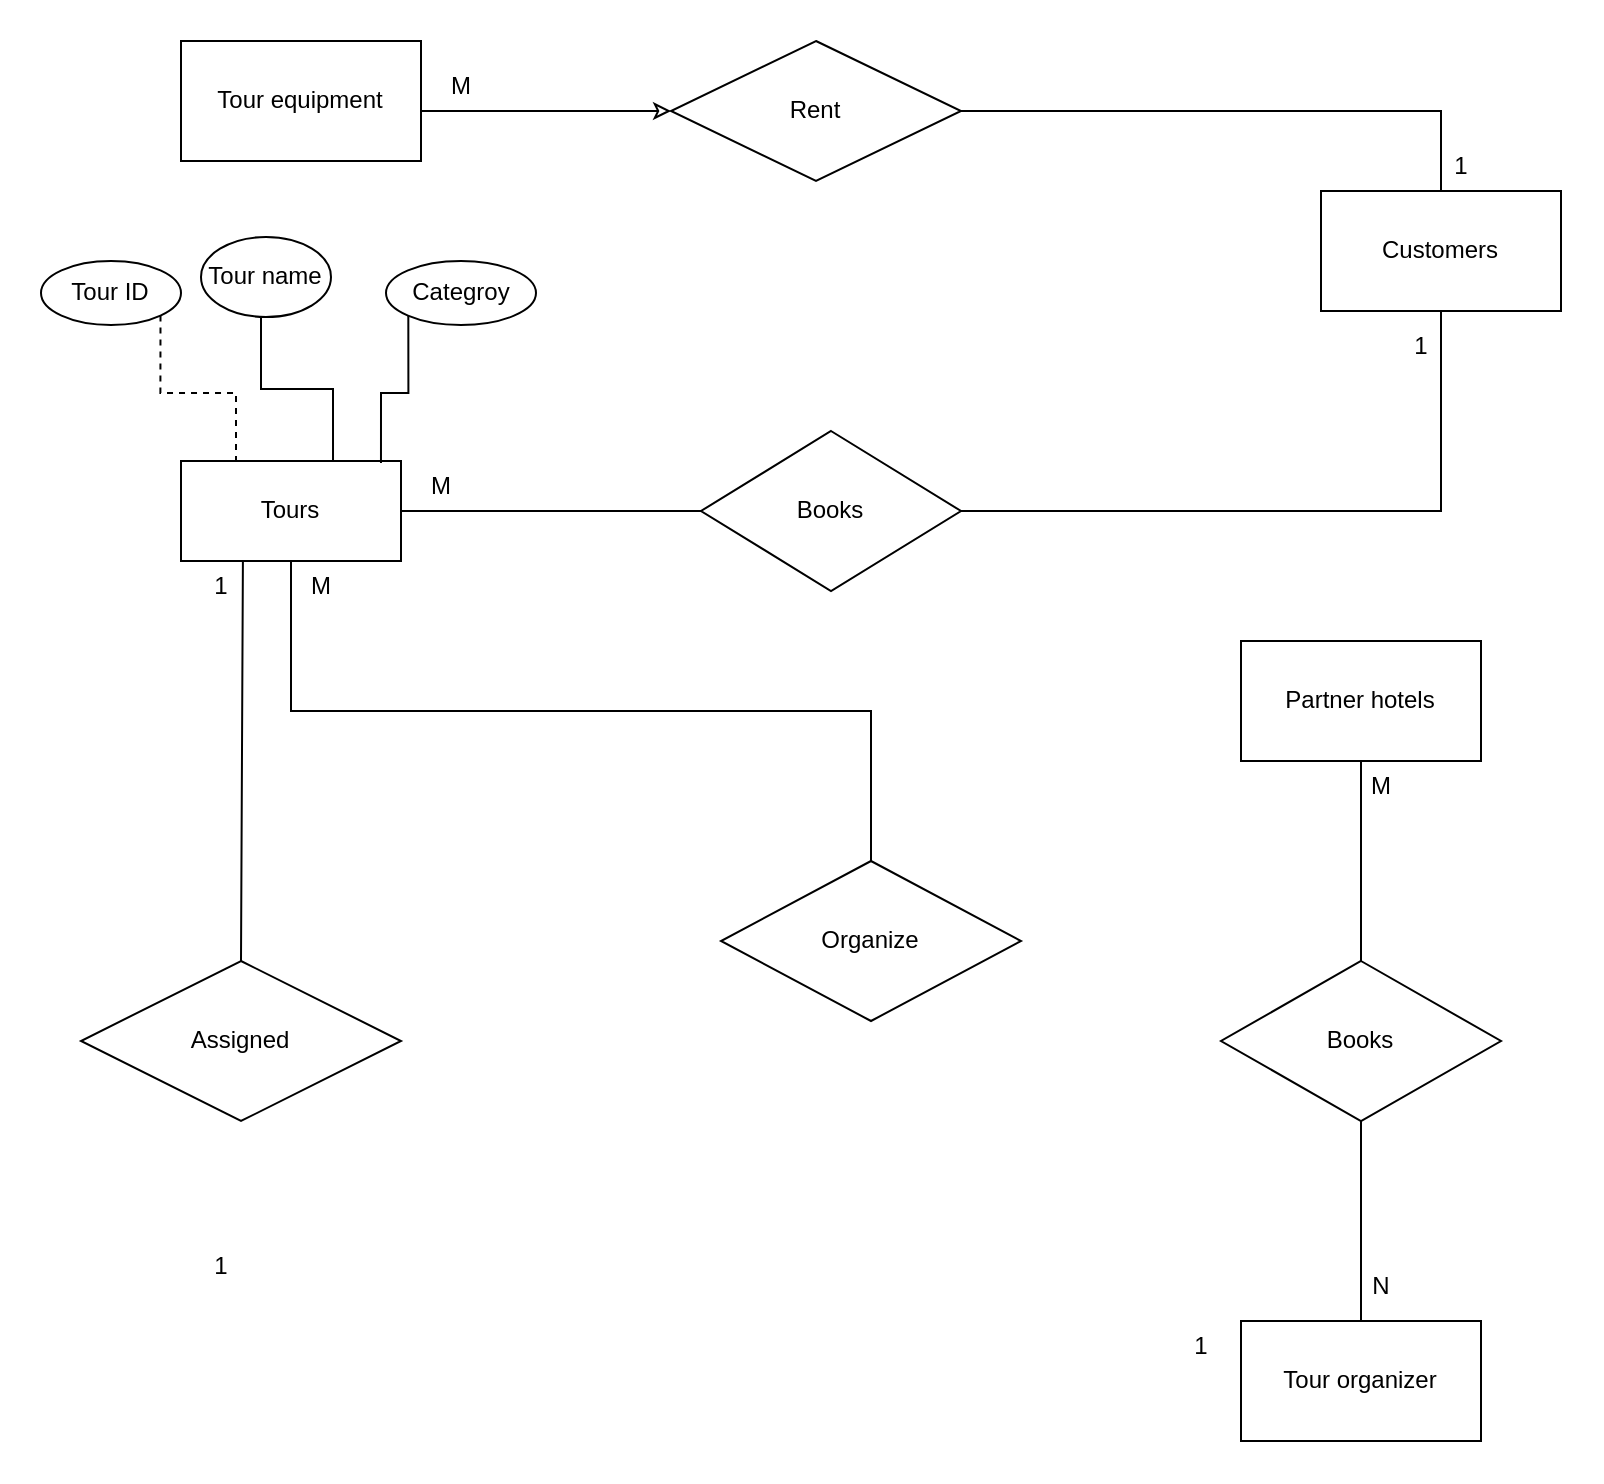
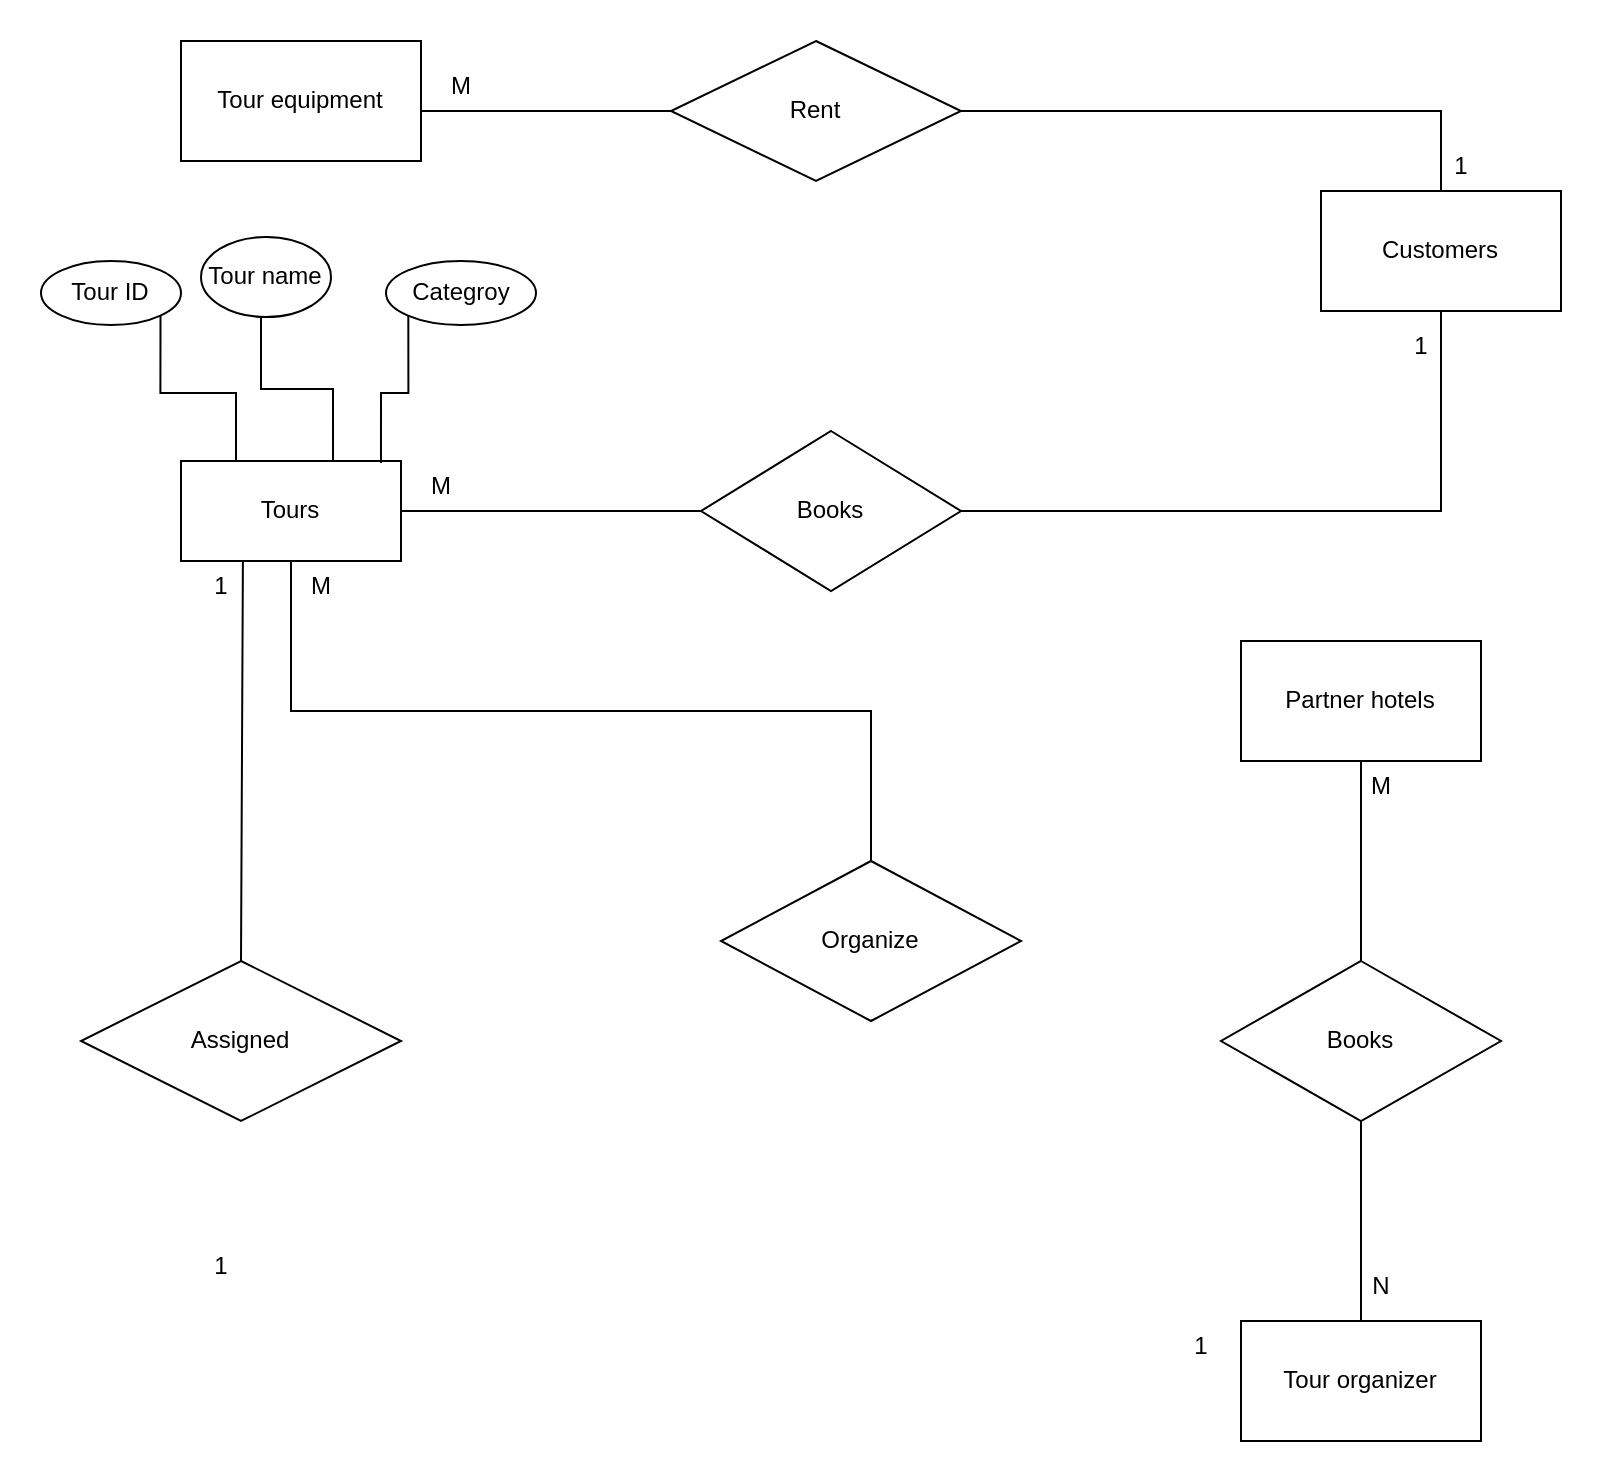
(656, 111) -> (661, 111)
(195, 393) -> (195, 393)
